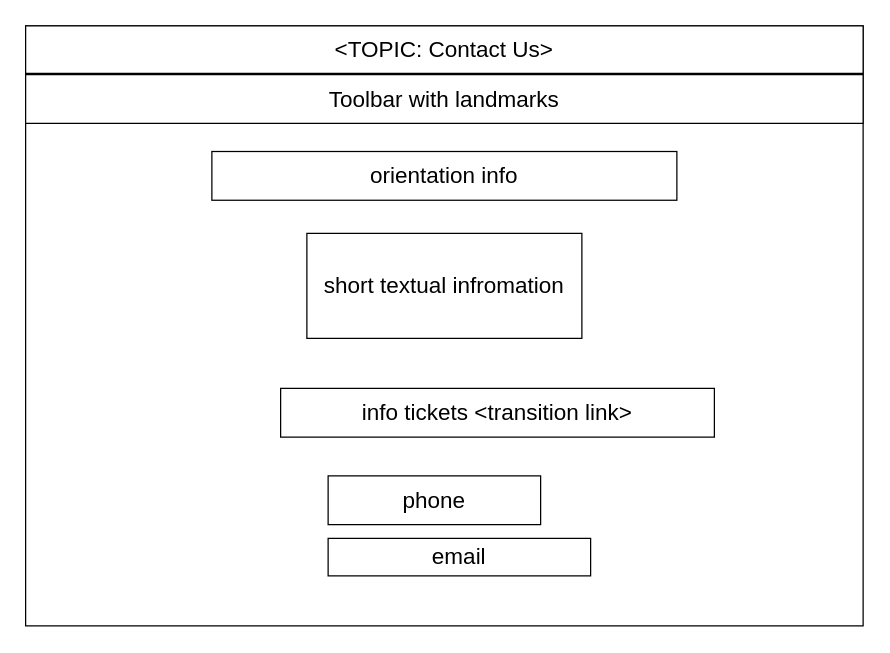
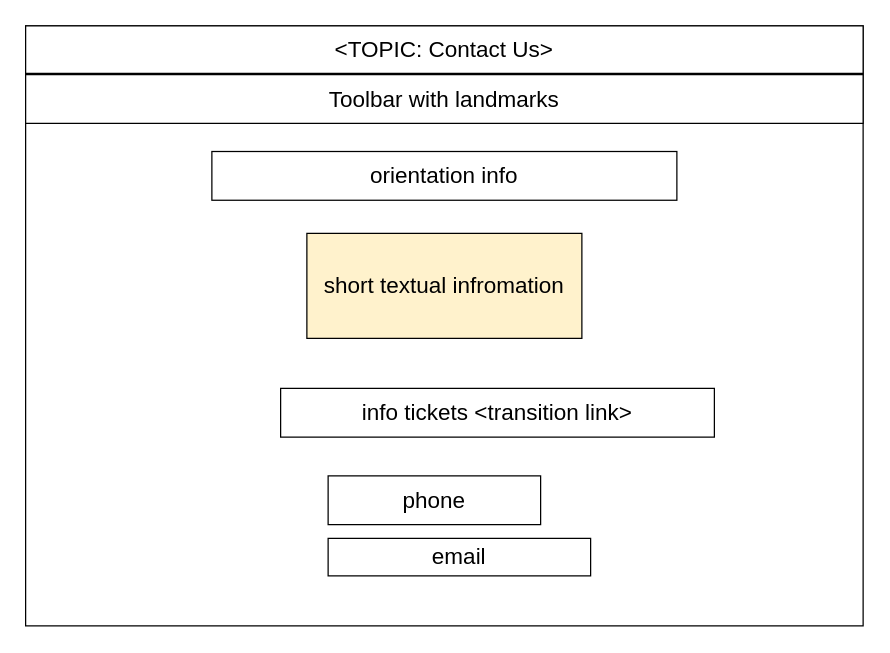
(444, 286) -> (444, 286)
